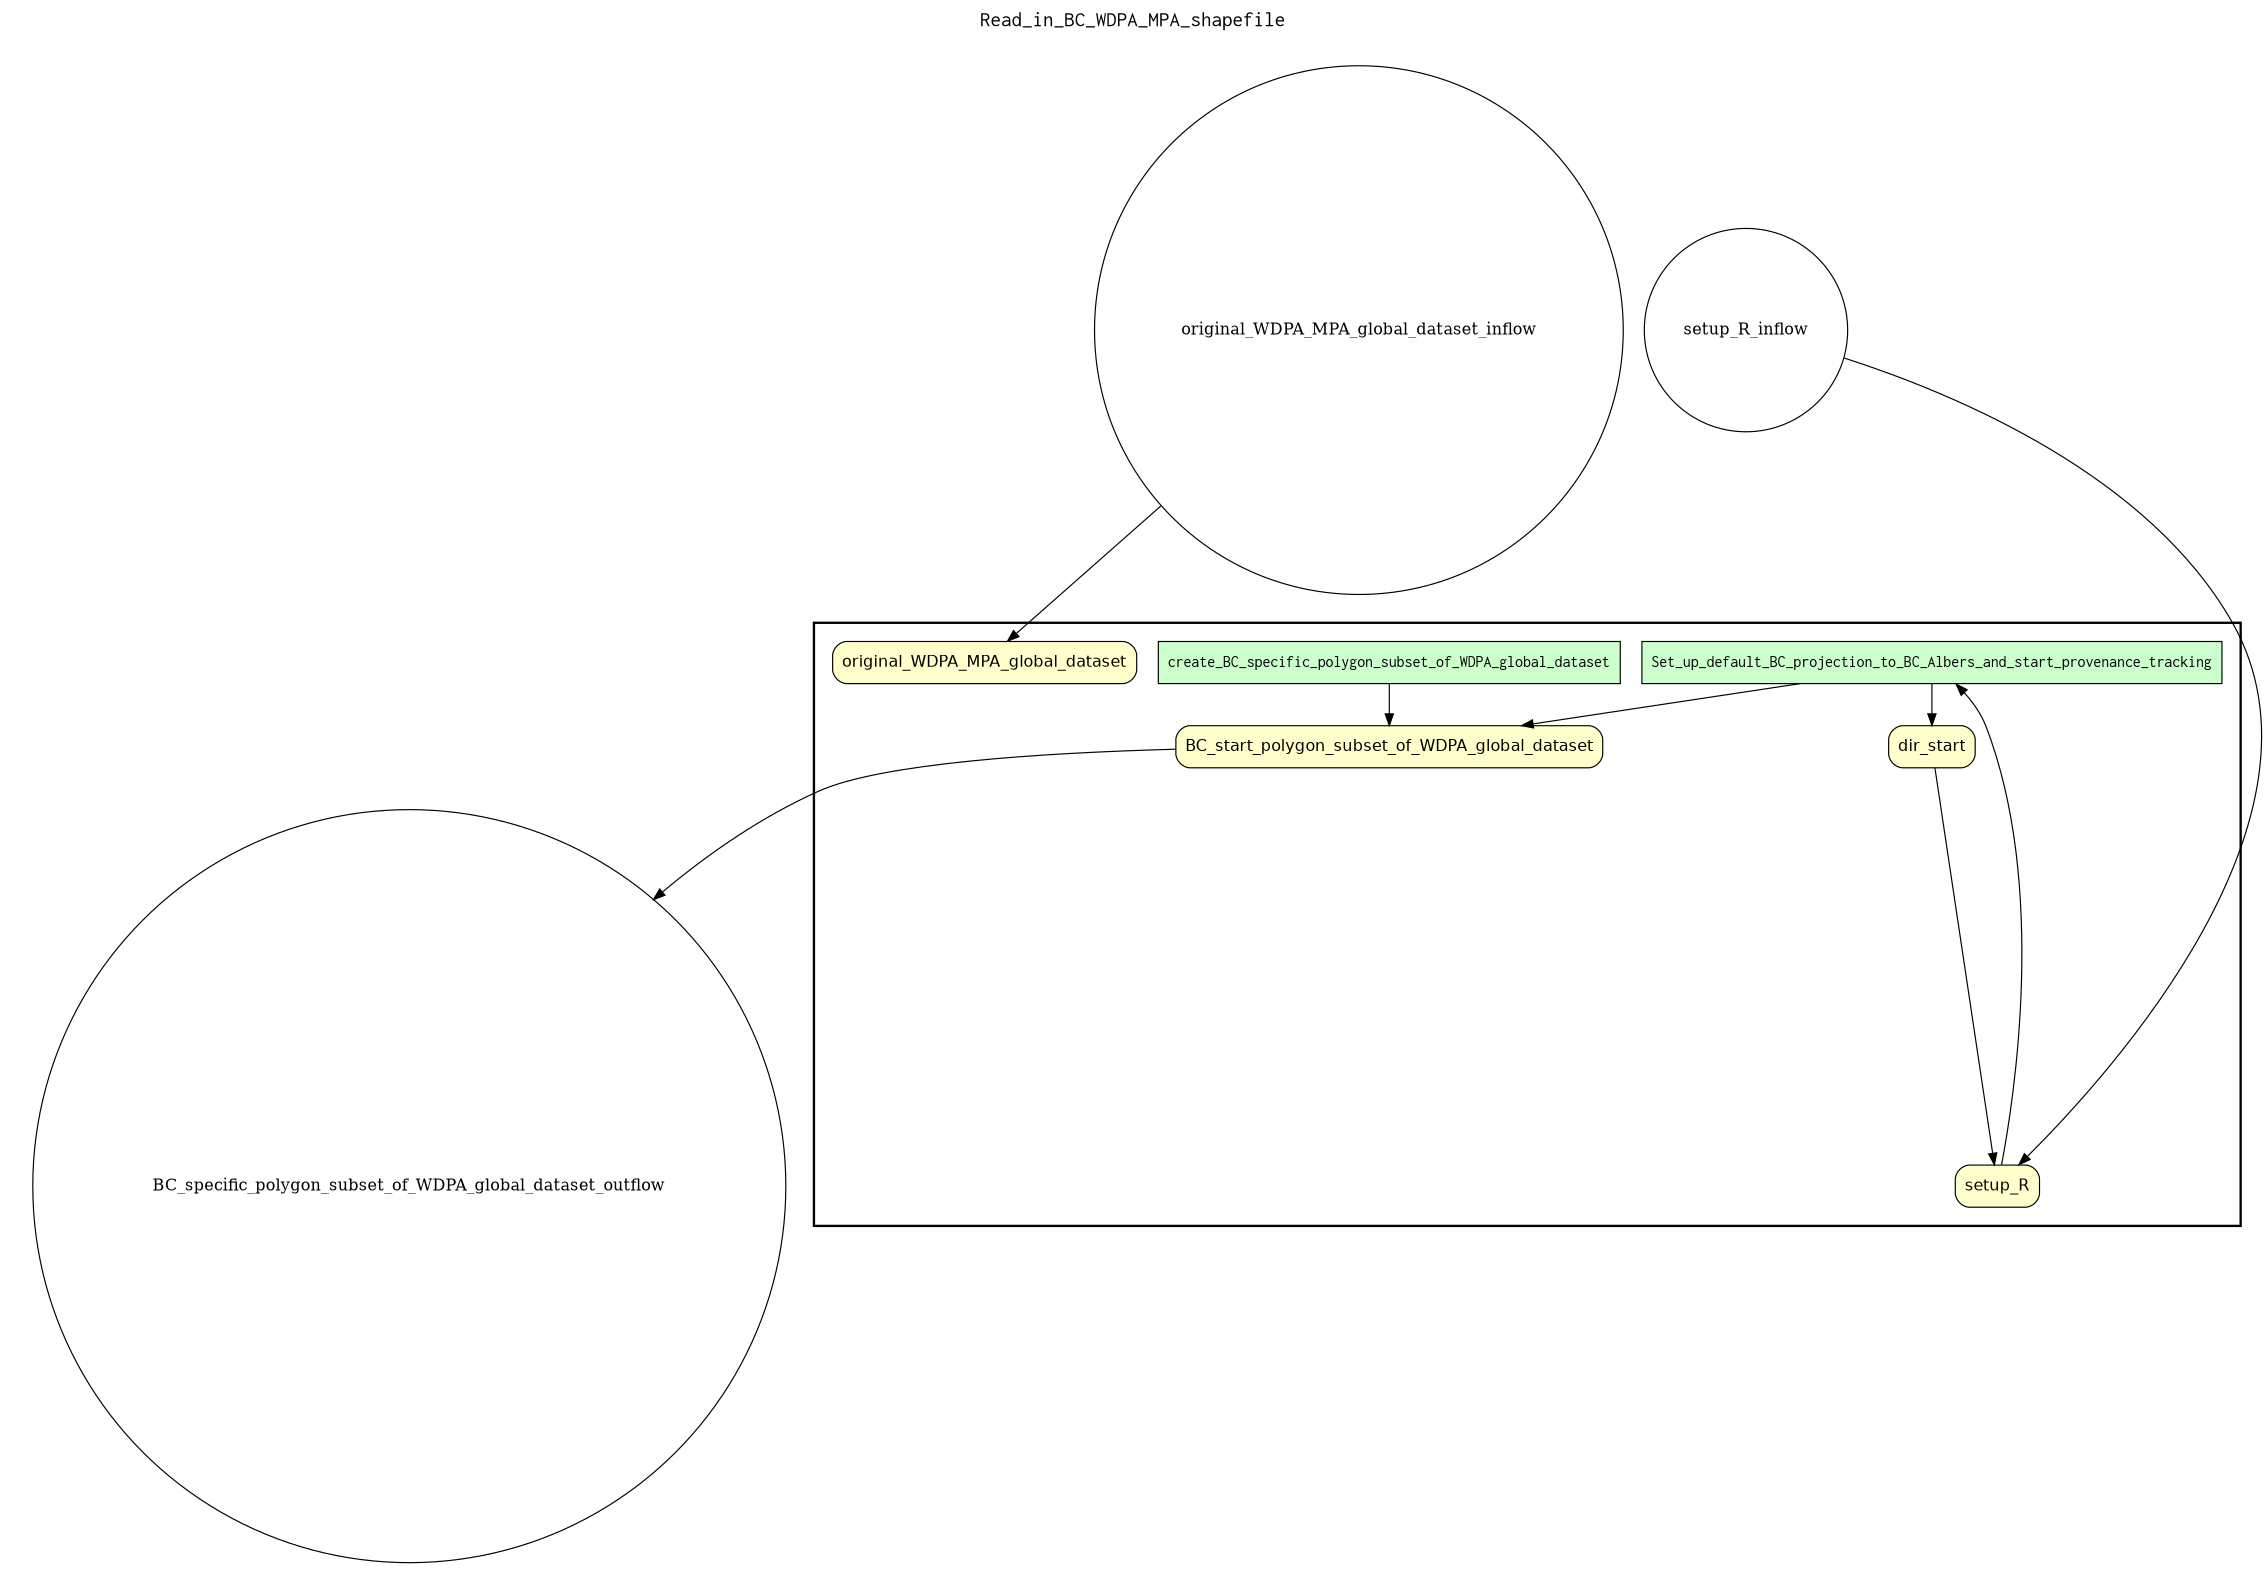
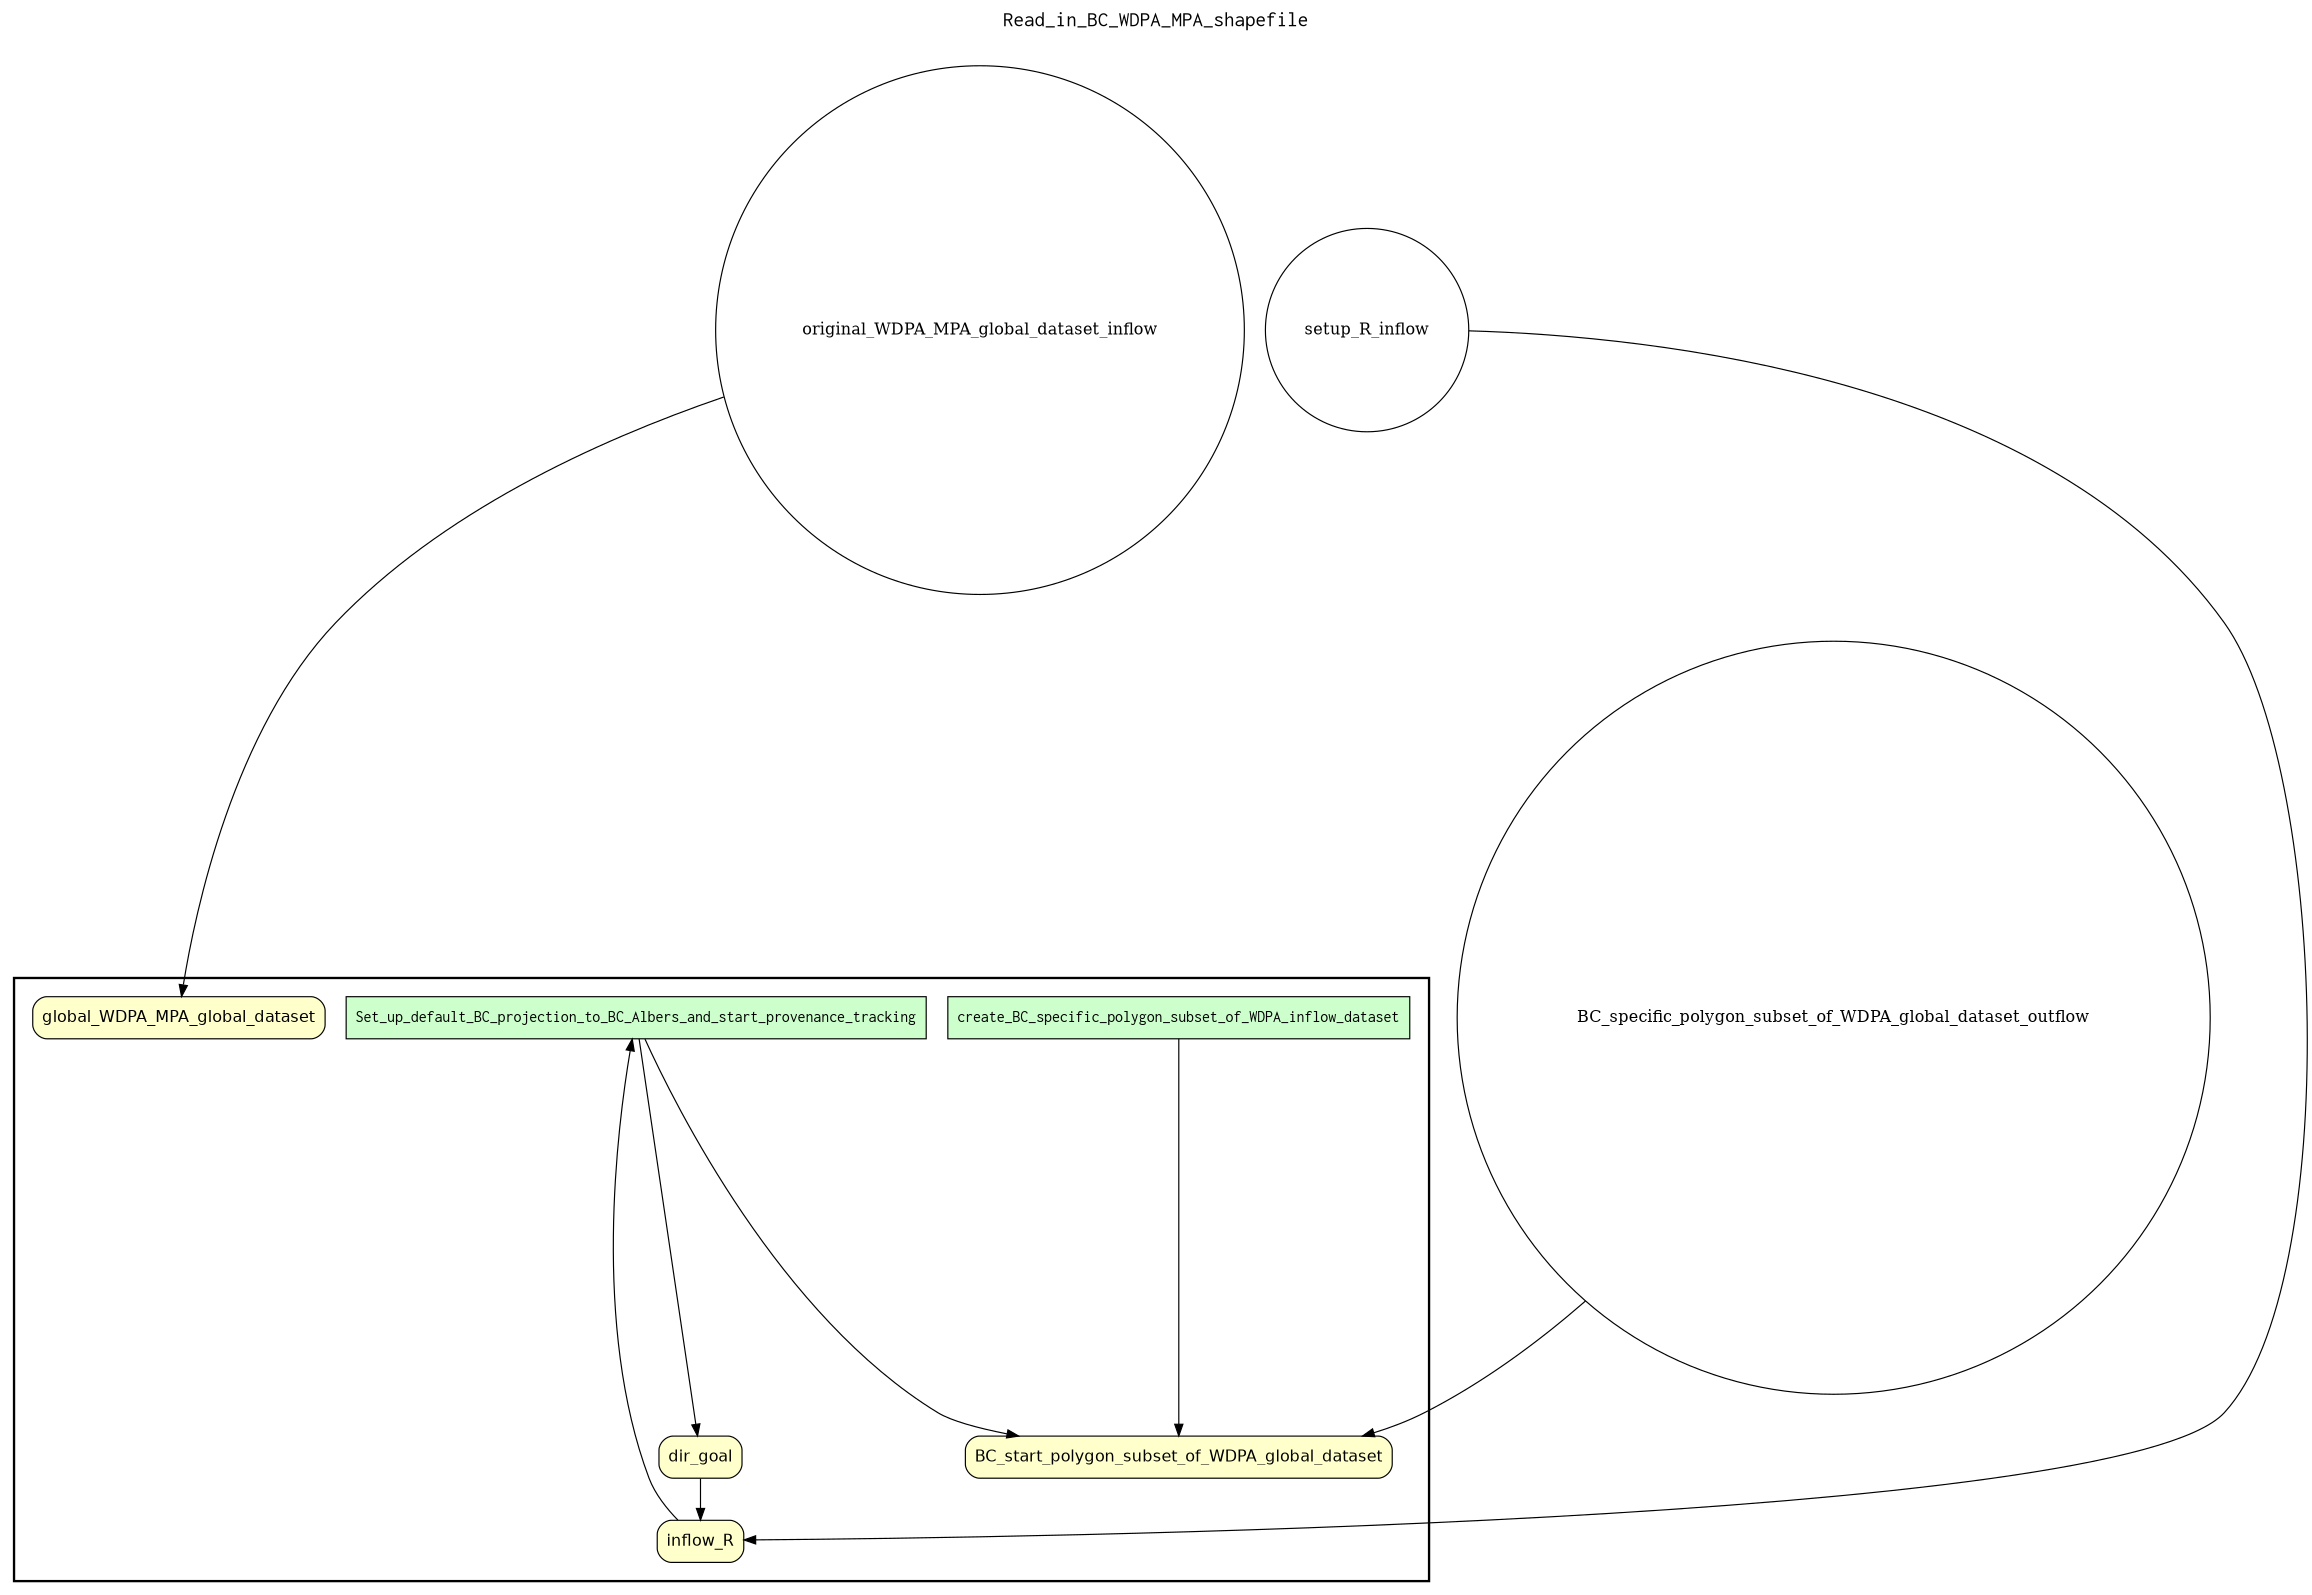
(985, 663) -> (179, 1018)
(1389, 663) -> (1179, 1018)
(1932, 747) -> (700, 1457)
(903, 770) -> (1486, 1377)
(1997, 1186) -> (700, 1541)
